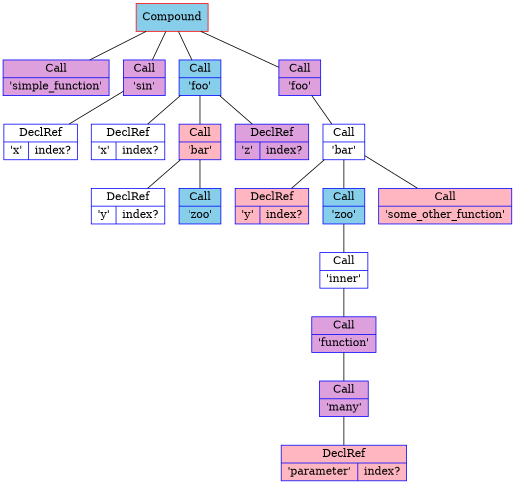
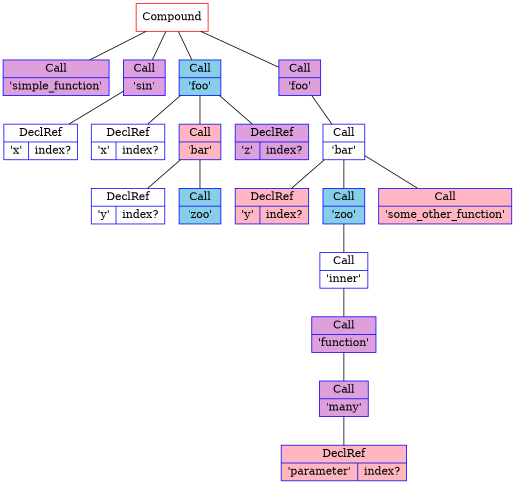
(172, 17) -> (172, 17)
